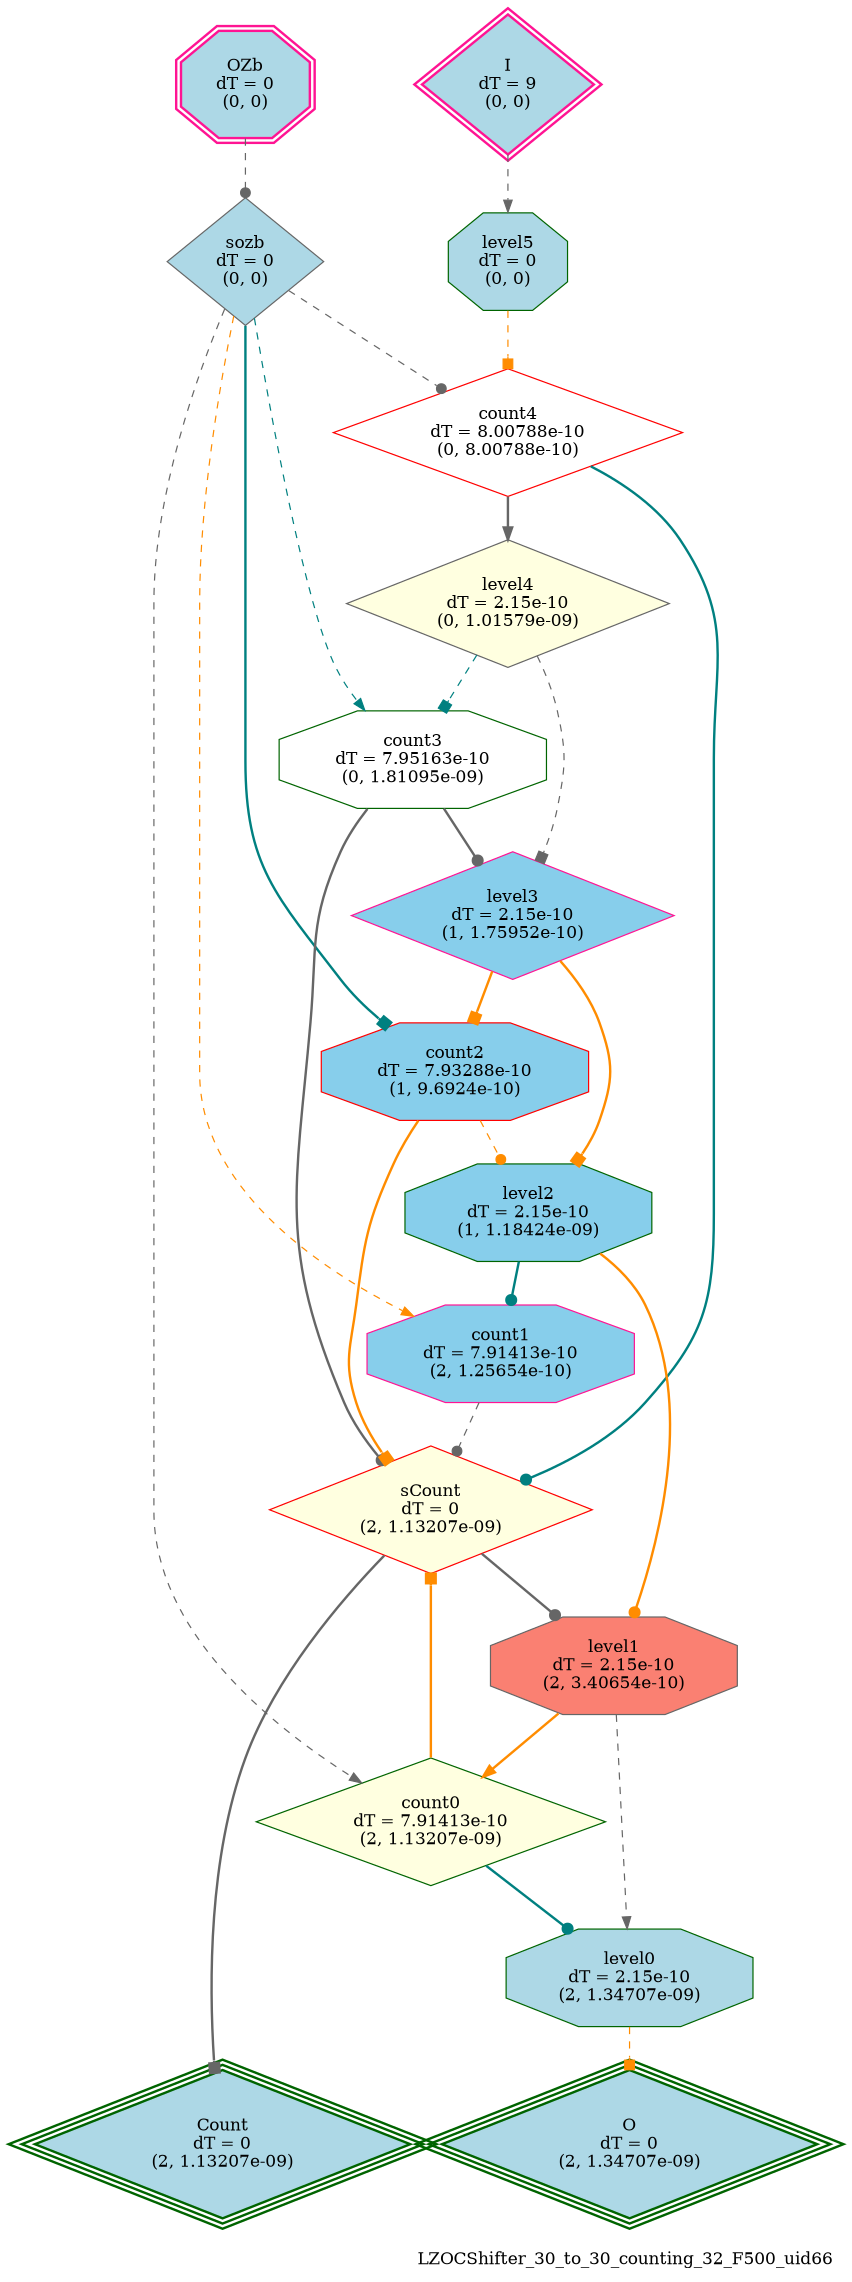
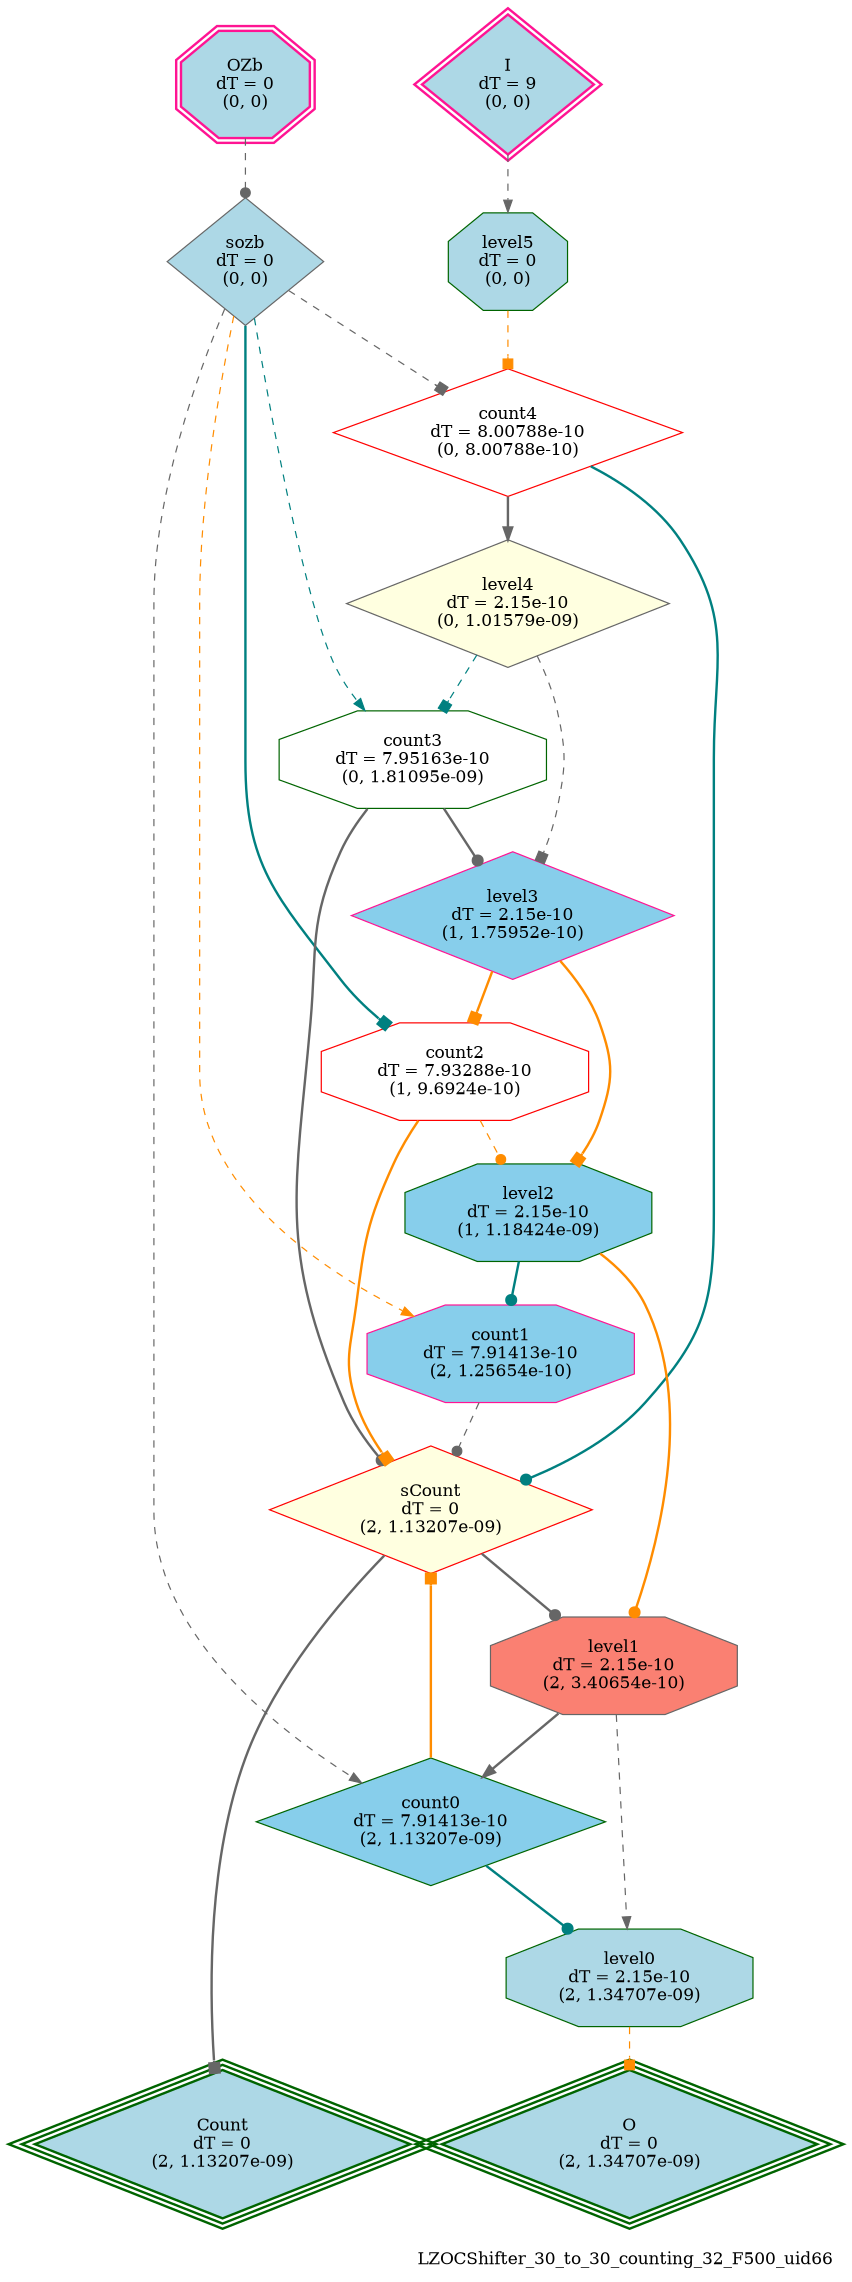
(363, 338) -> (363, 338)
(455, 1072) -> (455, 1072)
(526, 1741) -> (526, 1741)
(431, 1822) -> (431, 1822)
